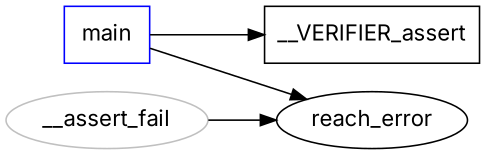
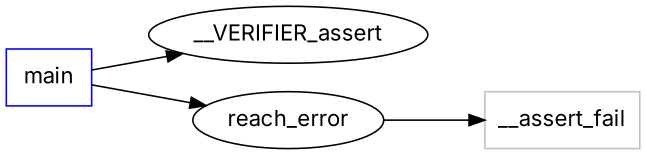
(372, 35) -> (288, 35)
(107, 120) -> (562, 120)
(234, 120) -> (426, 120)
